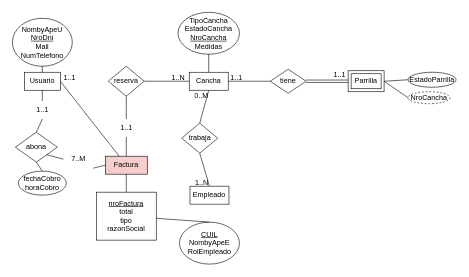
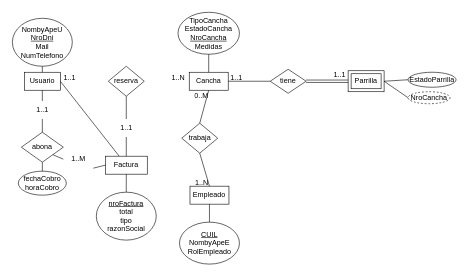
(166, 81) -> none
(36, 147) -> (42, 147)
(79, 159) -> (79, 159)
(126, 165) -> (126, 165)
(126, 216) -> (126, 216)
(183, 220) -> (210, 213)
